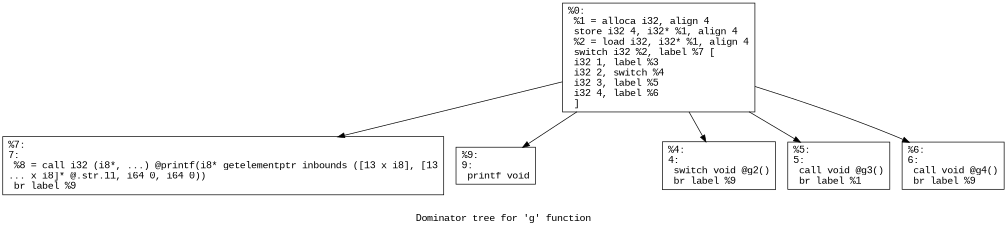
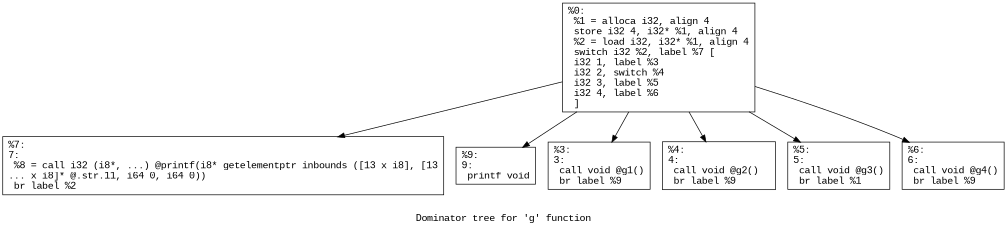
none -> (599, 166)
(719, 170) -> (713, 170)
(42, 186) -> (42, 186)
